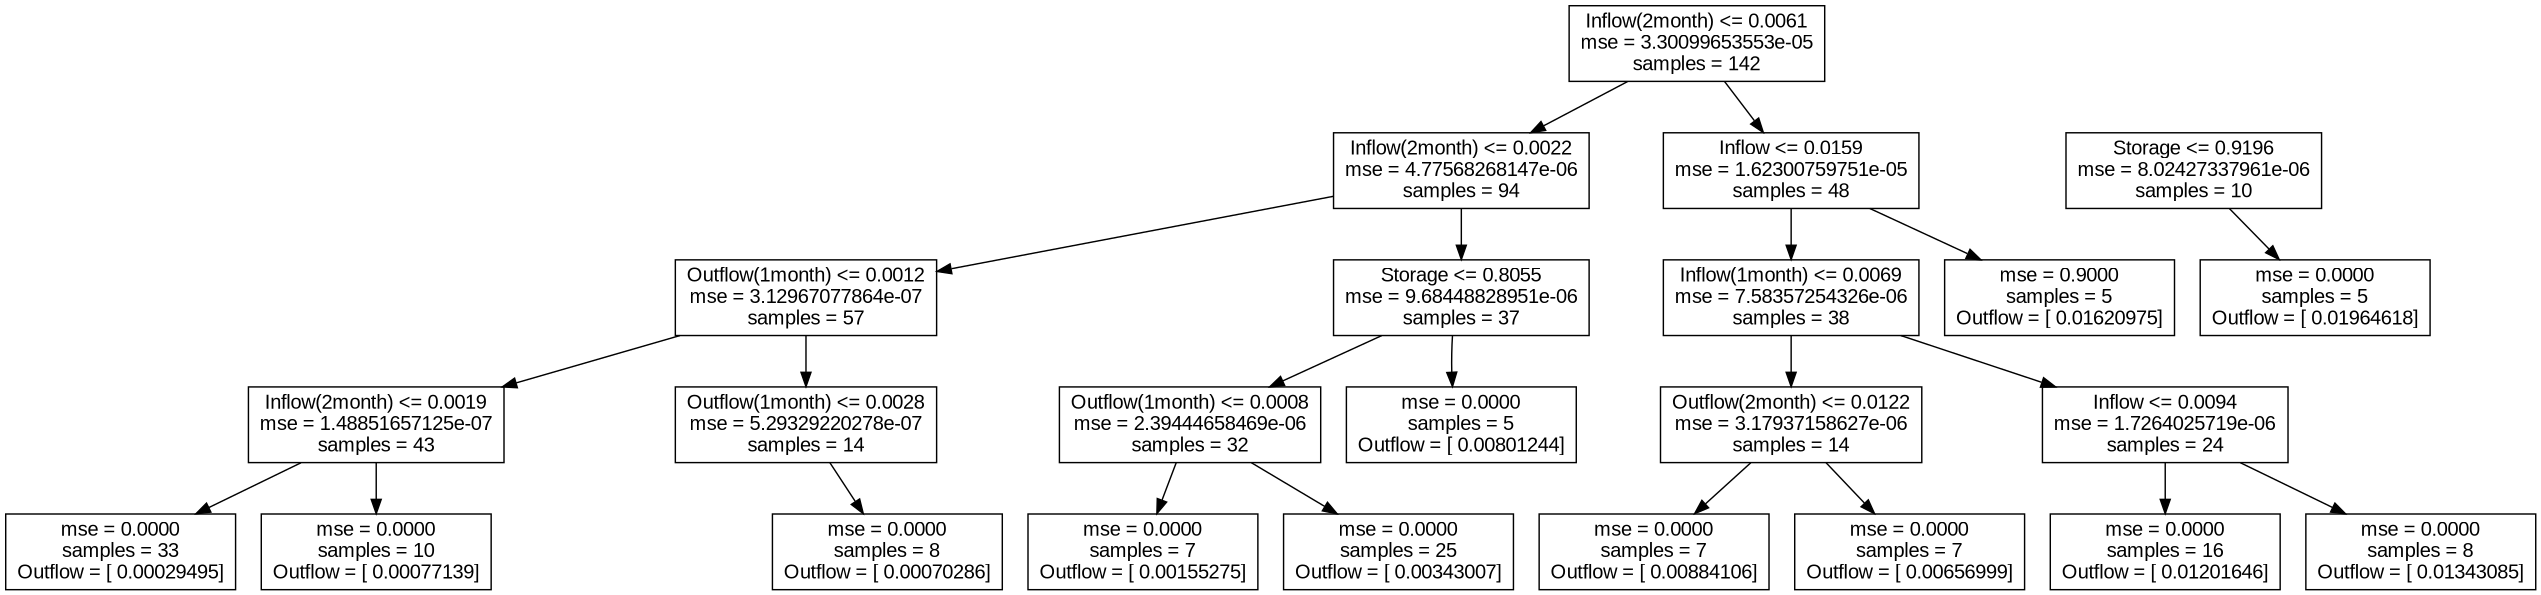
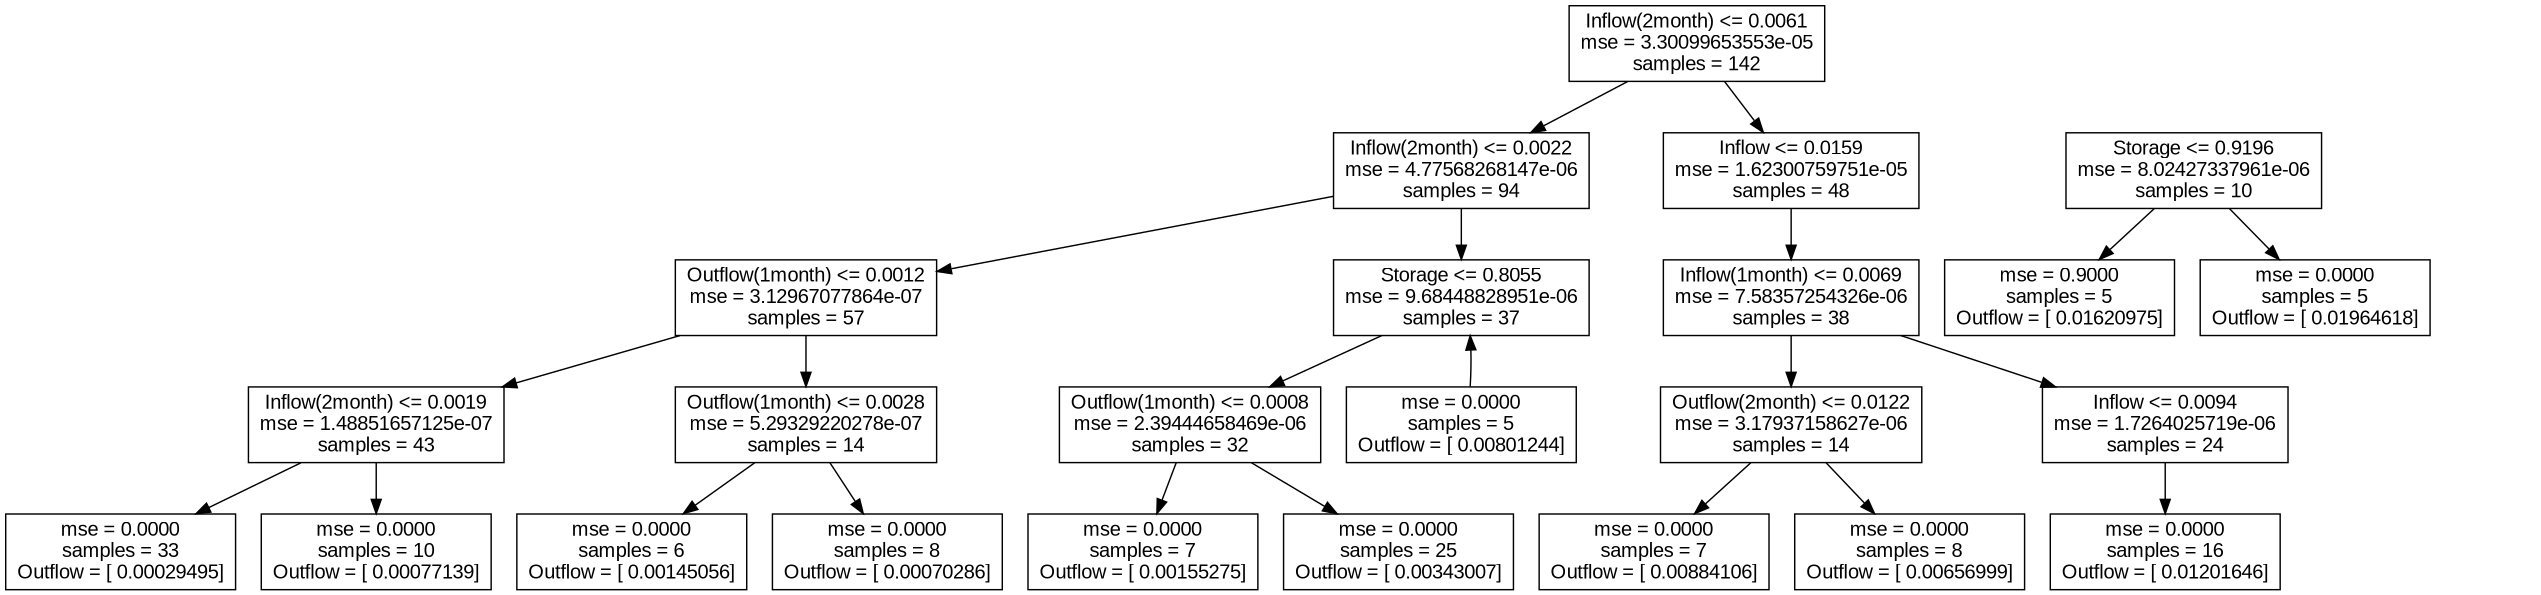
(1919, 231) -> (2132, 229)
(1452, 354) -> (1471, 368)
none -> (632, 552)
(1910, 552) -> (1910, 552)
(2421, 552) -> none
